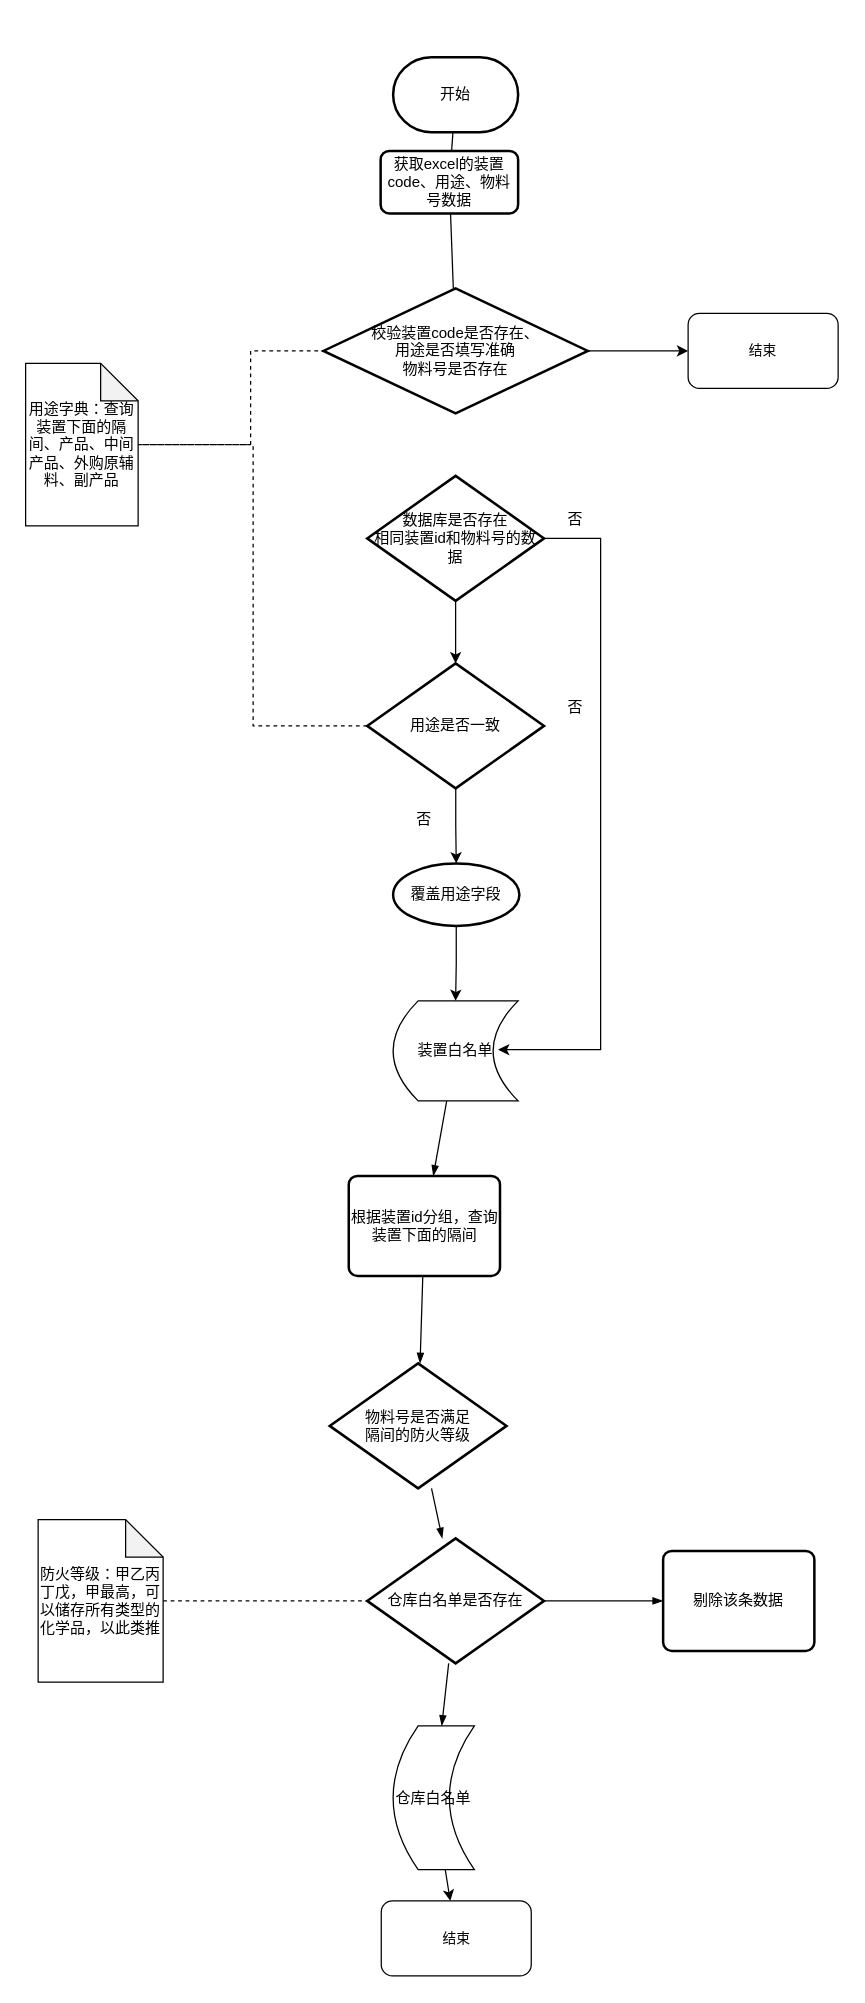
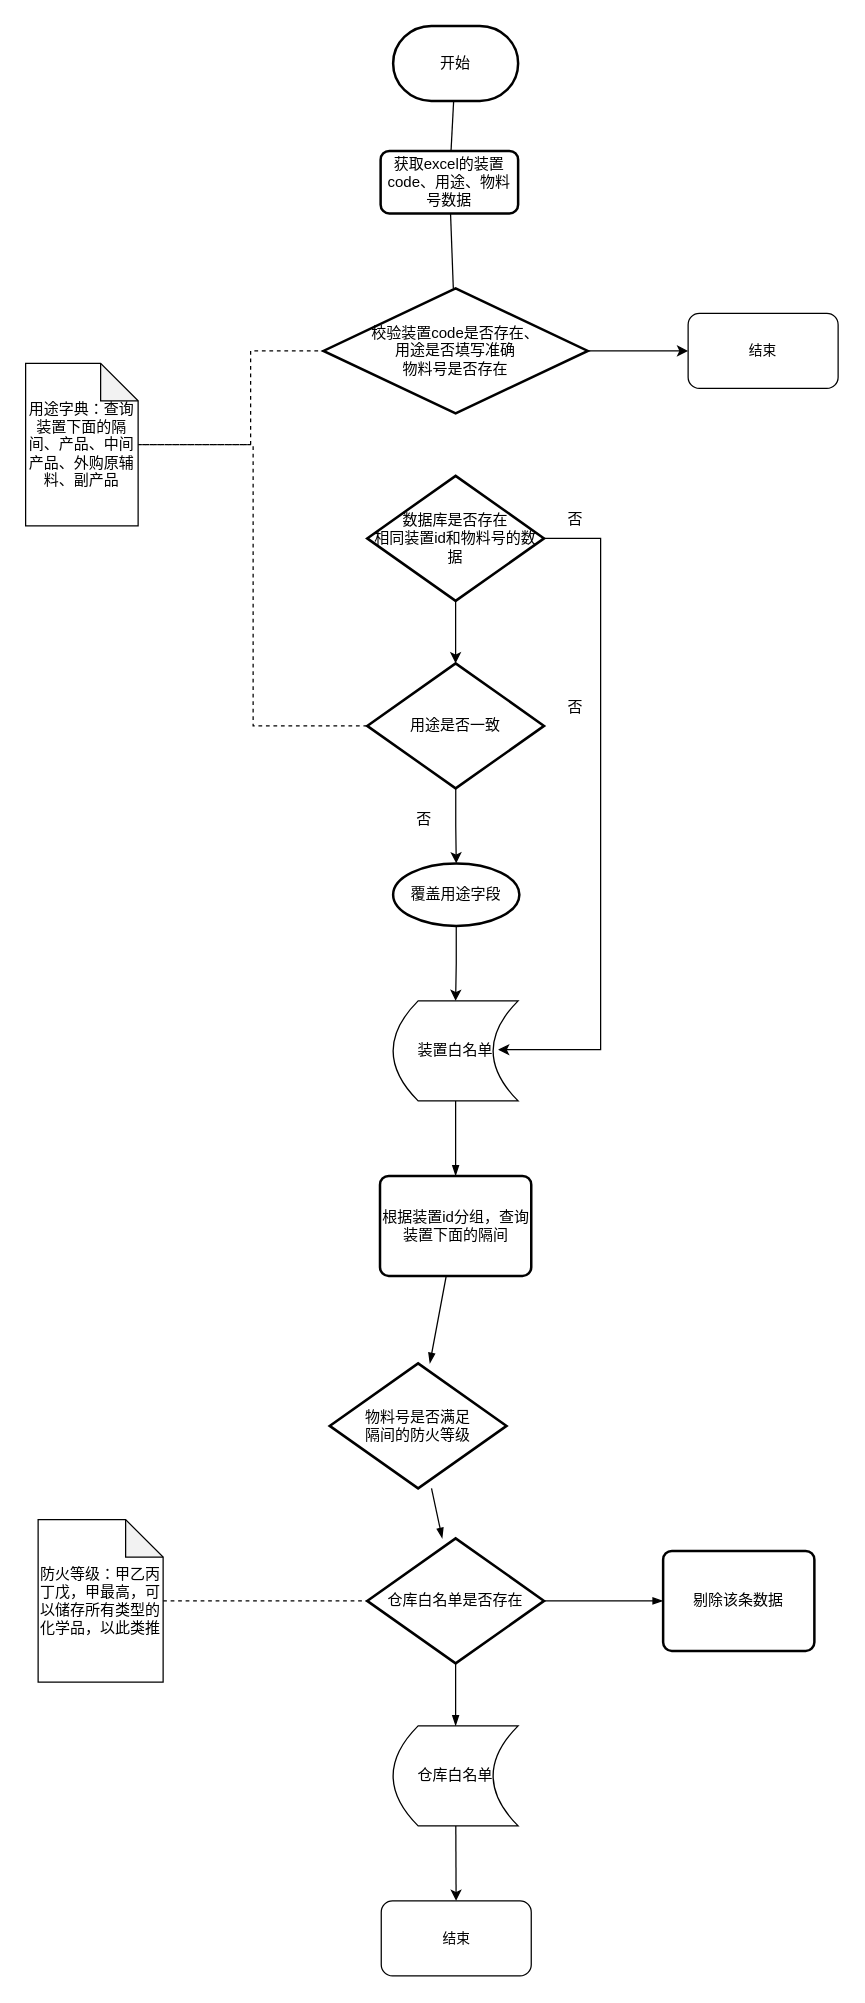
(456, 94) -> (456, 63)
(424, 1226) -> (456, 1226)
(434, 1798) -> (456, 1776)
